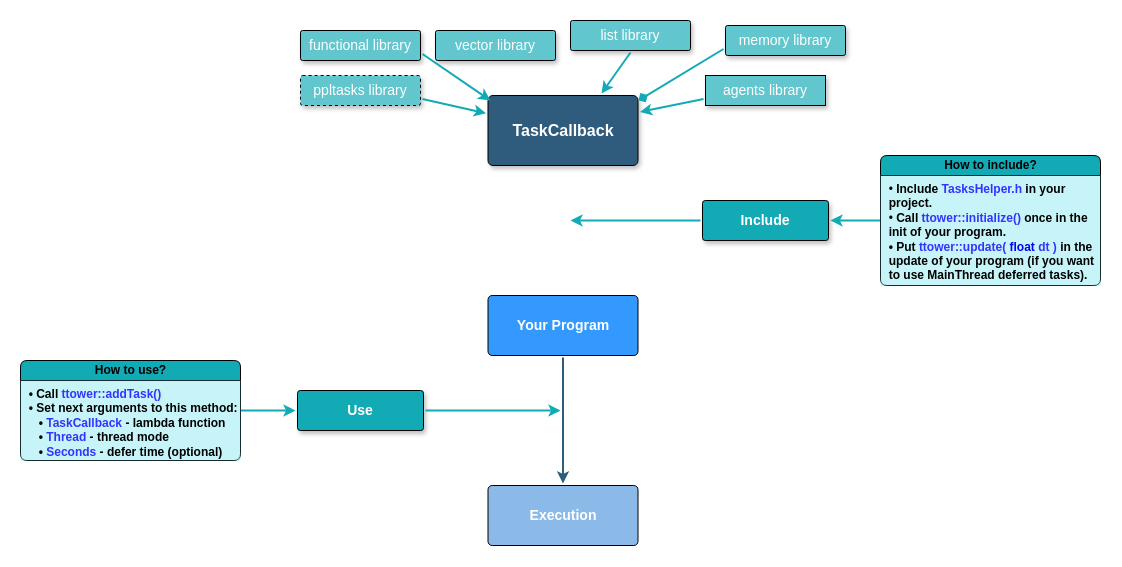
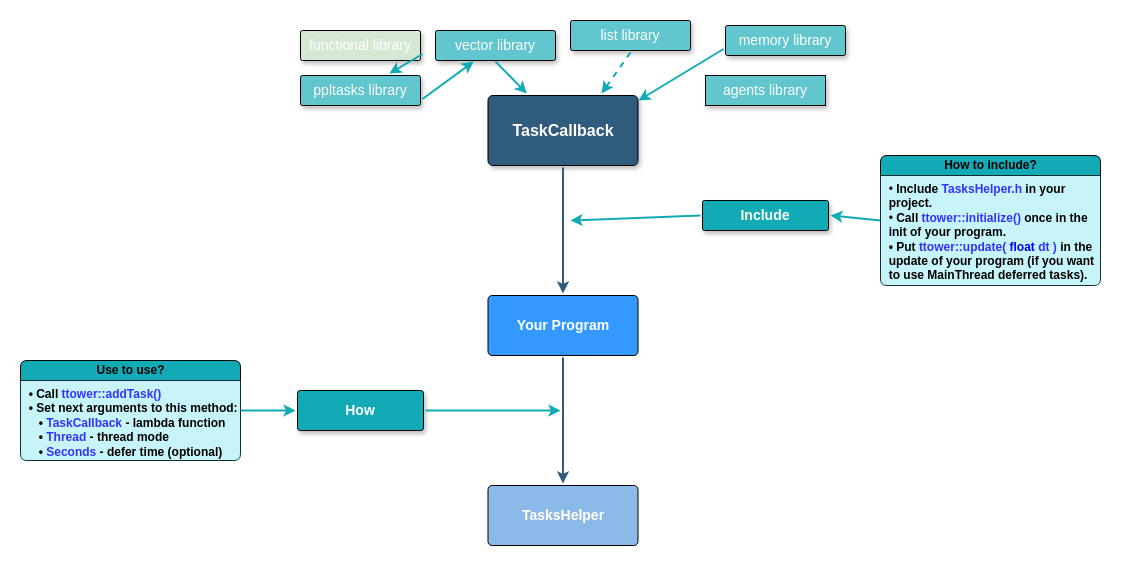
(361, 46) -> (361, 46)
(619, 69) -> (619, 69)
(452, 74) -> (409, 62)
none -> (508, 75)
(361, 91) -> (361, 91)
(647, 95) -> (647, 95)
(450, 105) -> (444, 83)
(676, 105) -> none
(766, 221) -> (766, 216)
none -> (563, 226)
(131, 371) -> (131, 371)
(361, 411) -> (361, 411)
(564, 516) -> (564, 516)
